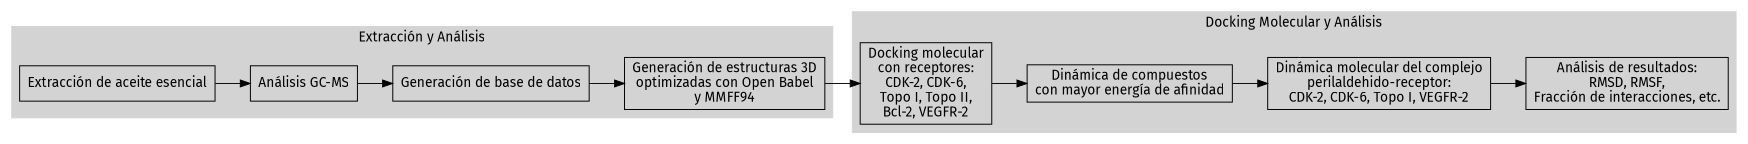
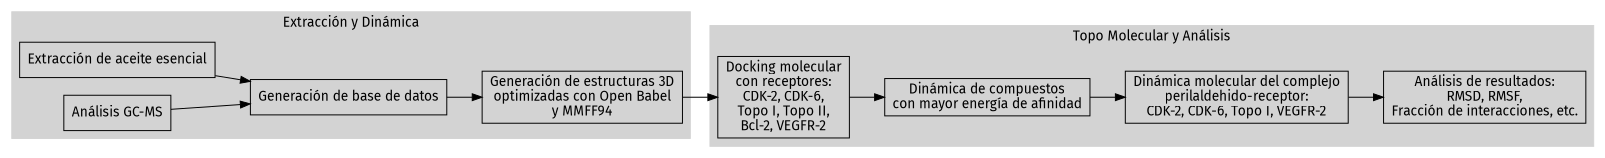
(1294, 23) -> (1152, 37)
(422, 38) -> (351, 23)
(228, 83) -> (228, 78)
